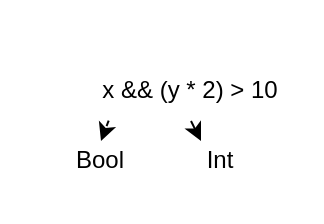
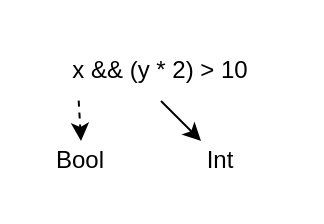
(191, 91) -> (161, 71)
(101, 161) -> (81, 161)
